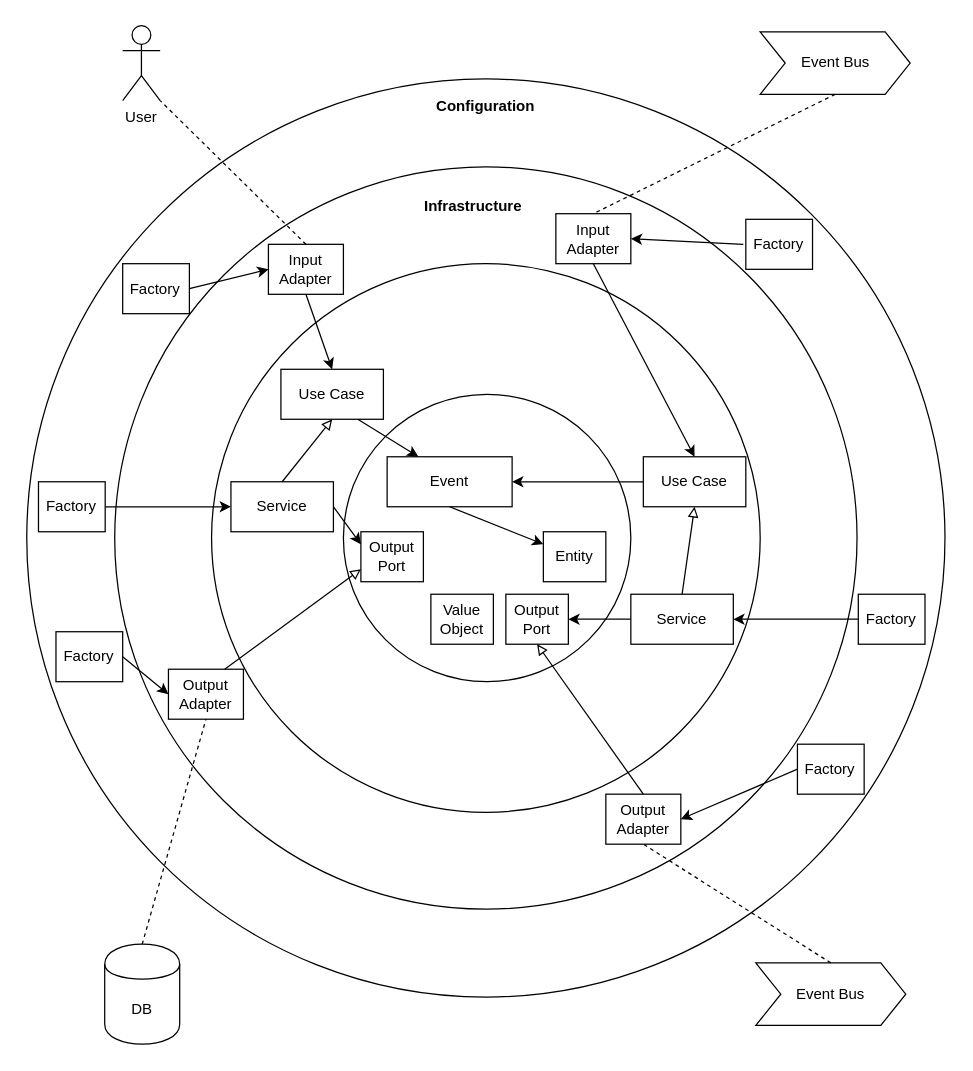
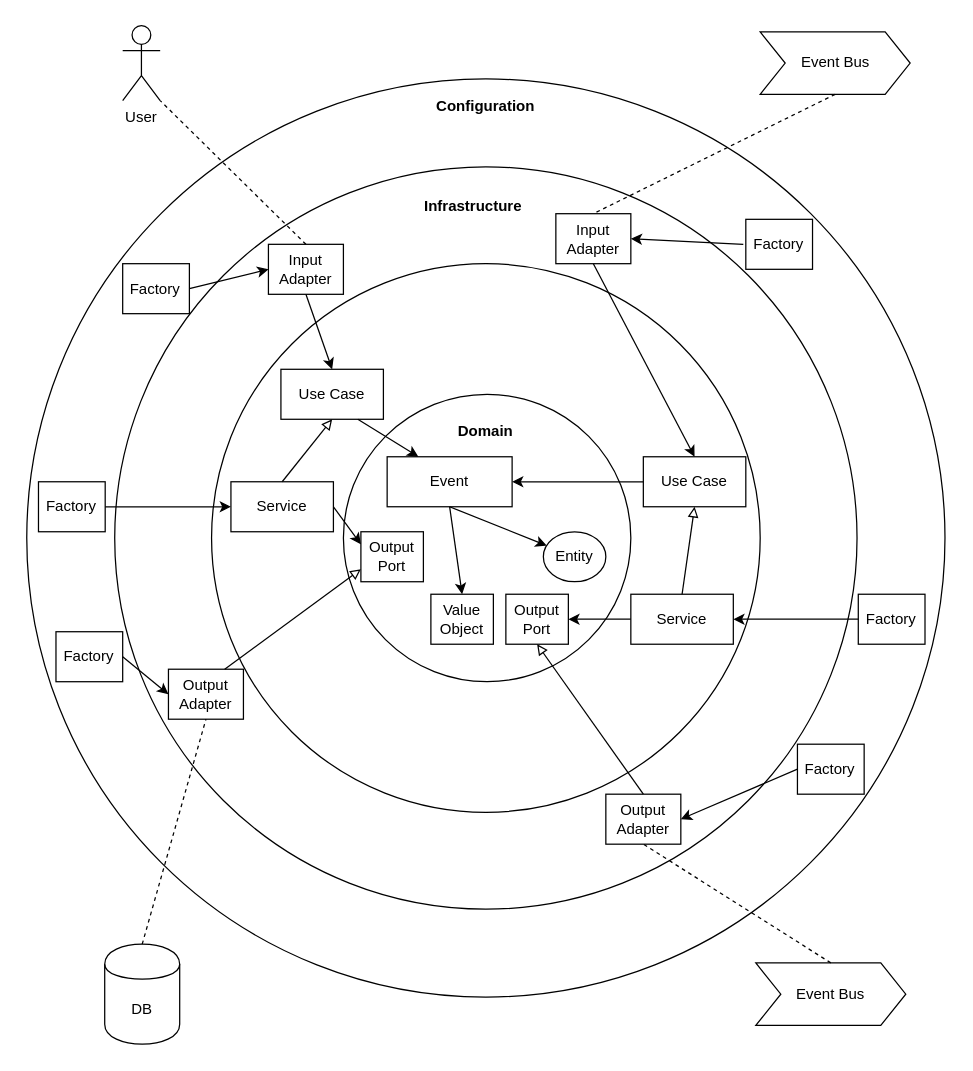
none -> (486, 432)
none -> (455, 548)
(574, 557) -> (574, 557)
